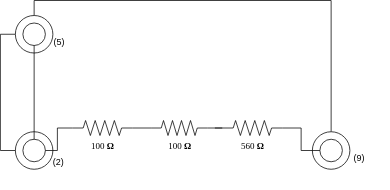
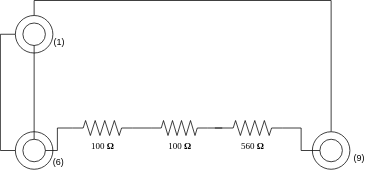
(59, 42) -> (59, 42)
(59, 162) -> (59, 162)
